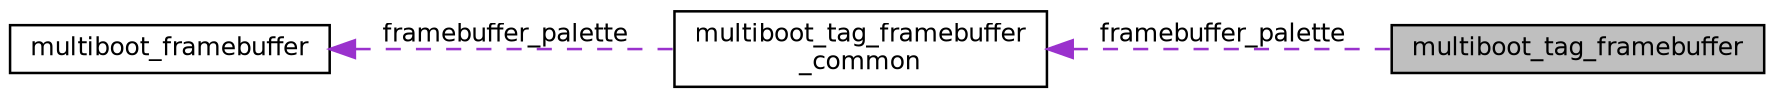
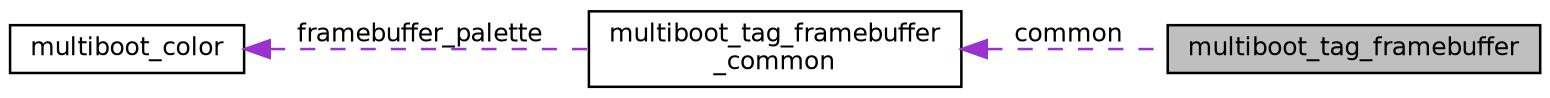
(1219, 35) -> (1065, 35)
(170, 49) -> (127, 49)
